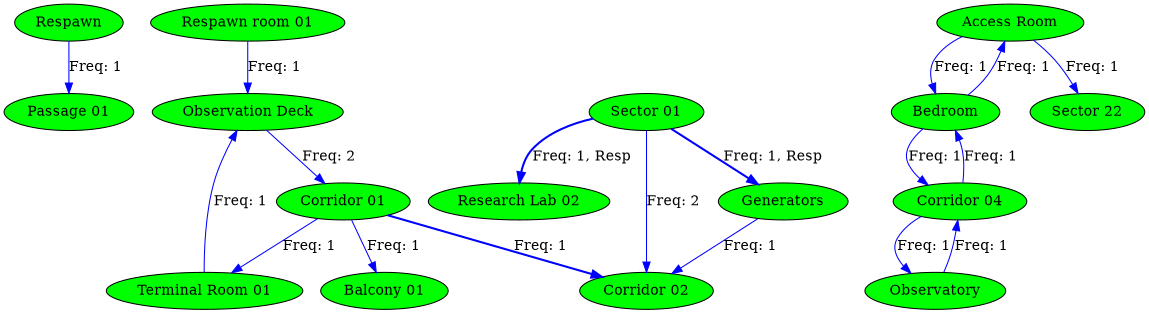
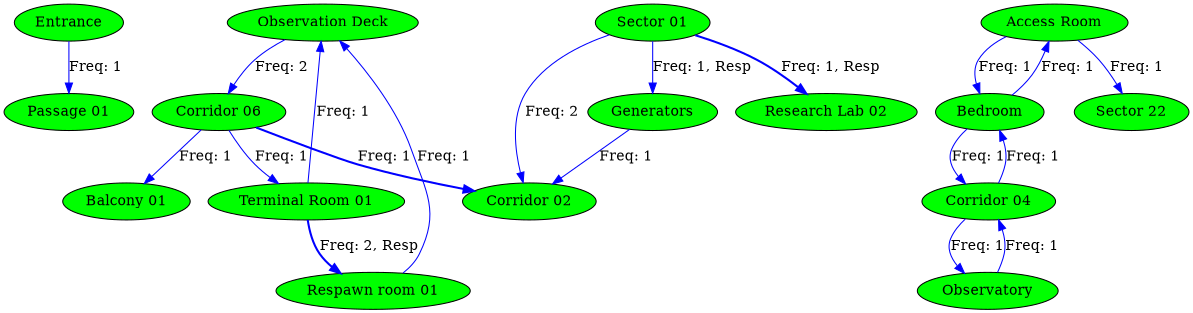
(69, 23) -> (69, 23)
(710, 154) -> (653, 62)
(343, 201) -> (219, 112)
none -> (315, 246)
